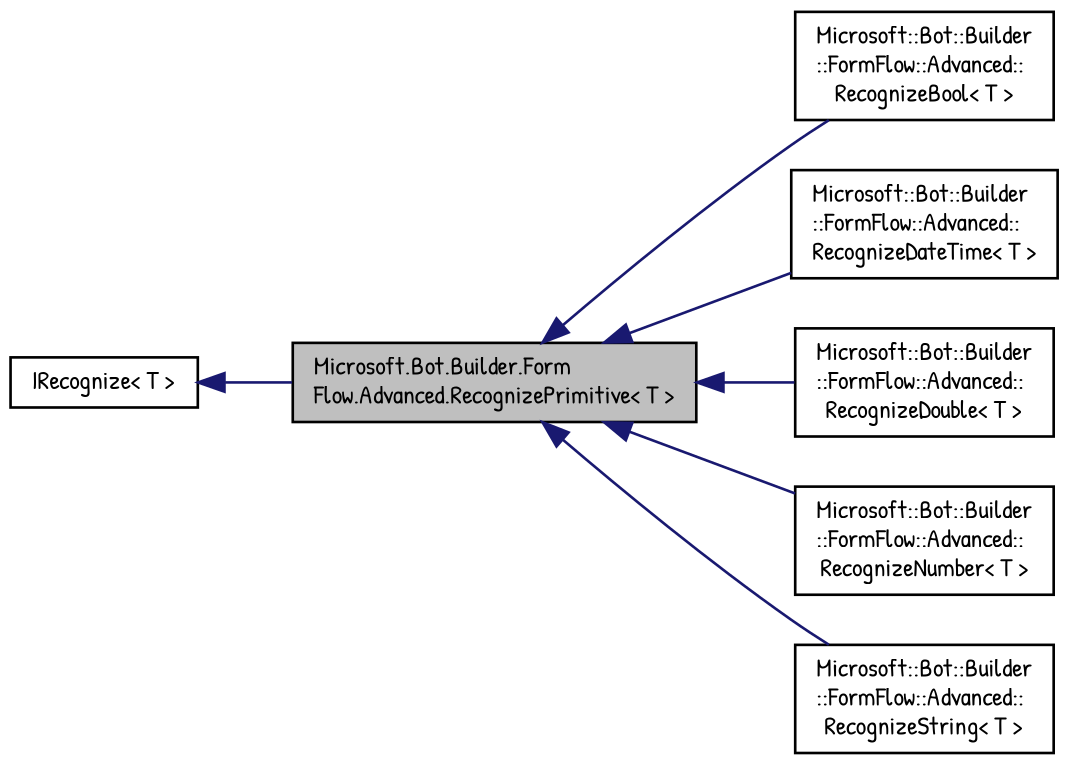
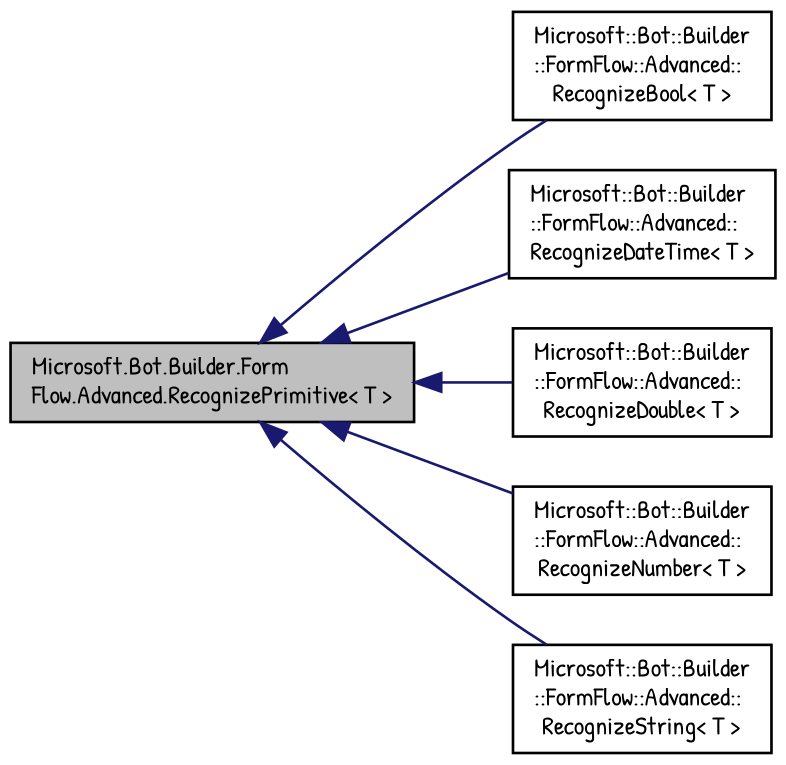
(104, 382) -> none
